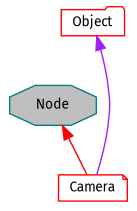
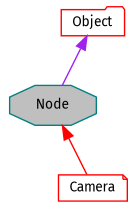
(109, 112) -> (72, 67)
